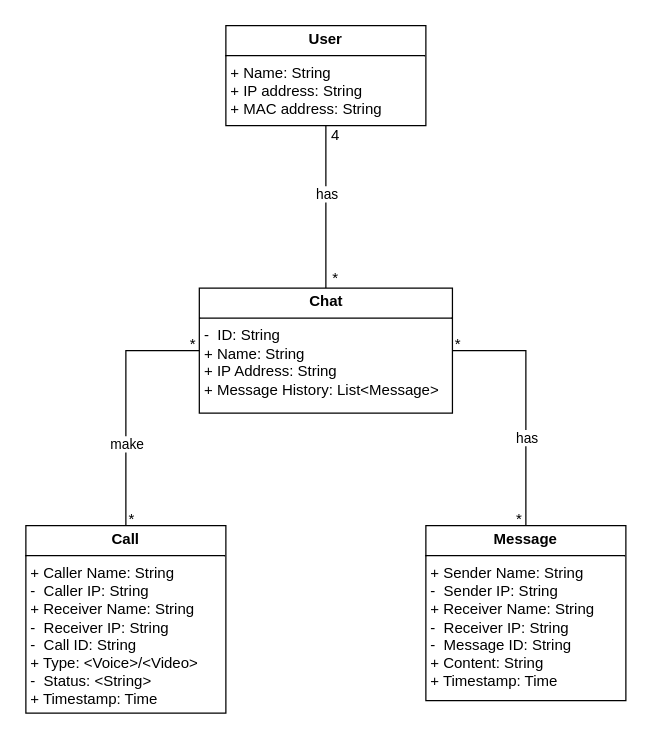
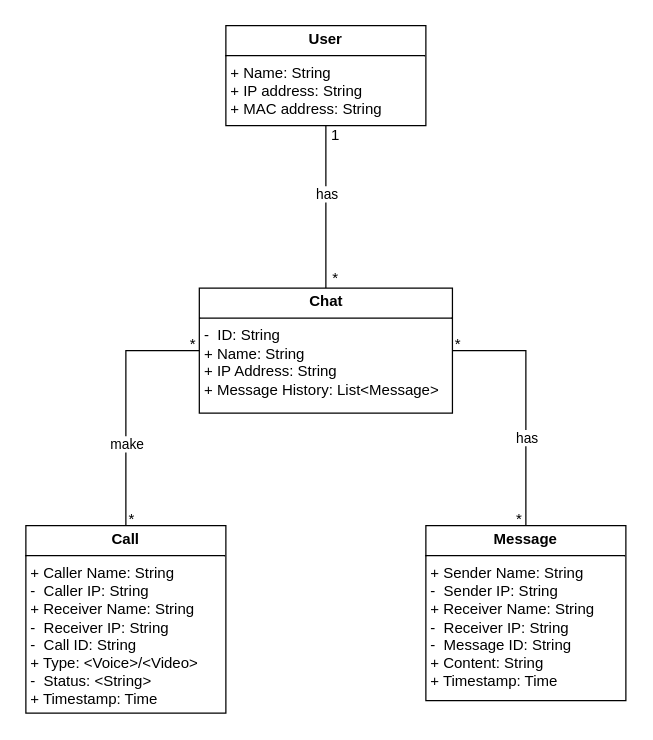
(336, 136) -> (336, 136)
